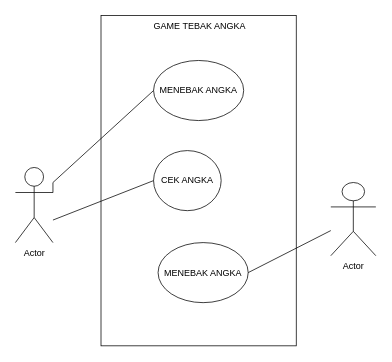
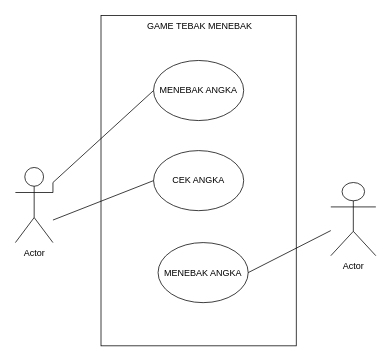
(198, 26) -> (198, 26)
(187, 180) -> (198, 180)
